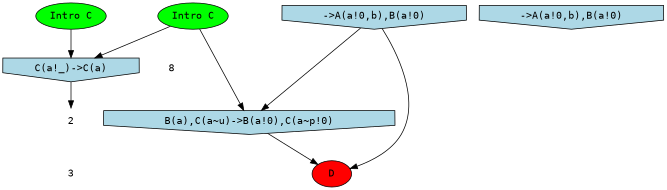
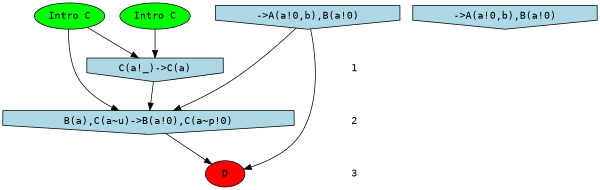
(172, 69) -> (354, 69)
(71, 91) -> (152, 92)
